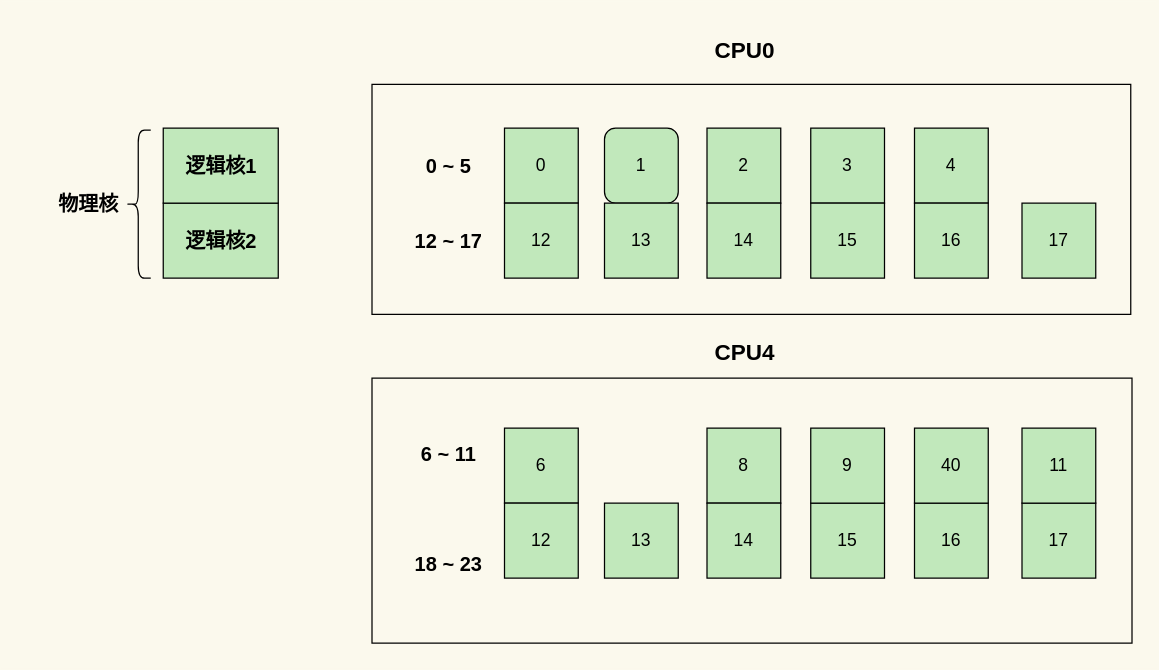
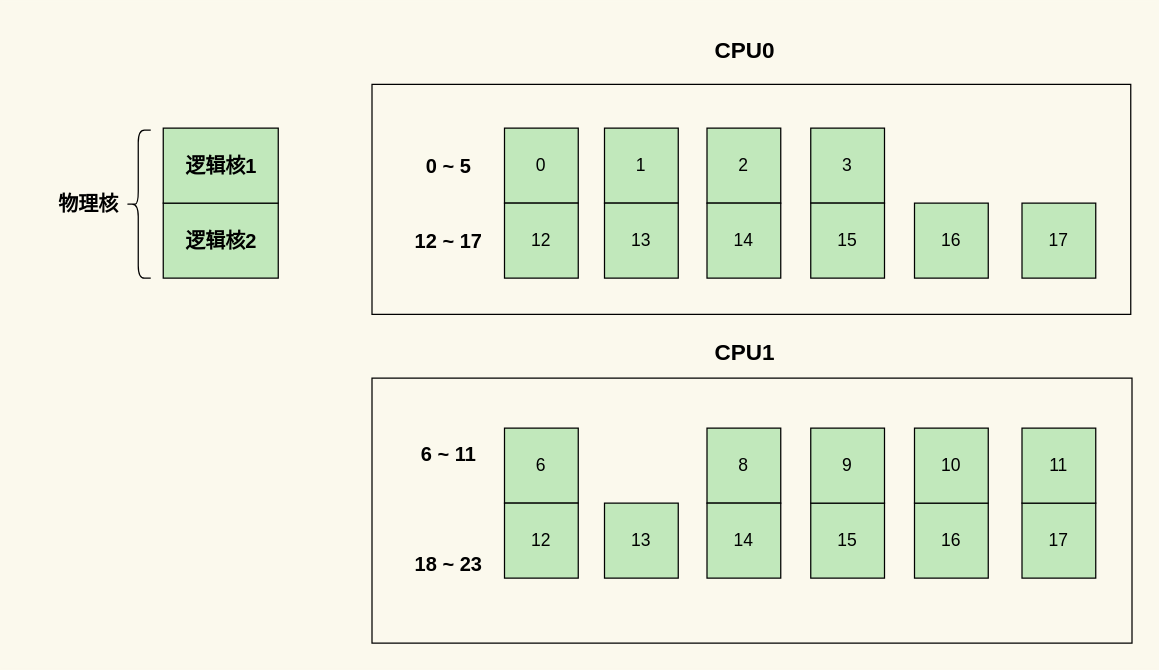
(641, 166) -> (641, 166)
(951, 166) -> none
(745, 353) -> (745, 353)
(951, 466) -> (951, 466)
